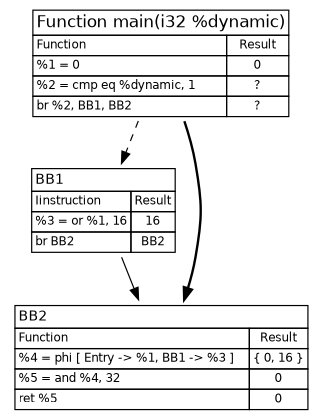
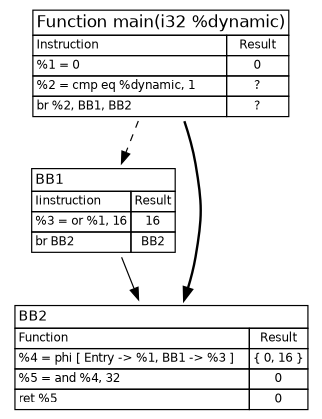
(62, 45) -> (68, 45)
